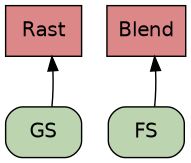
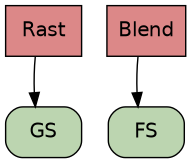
(53, 89) -> (34, 75)
(156, 89) -> (137, 75)
